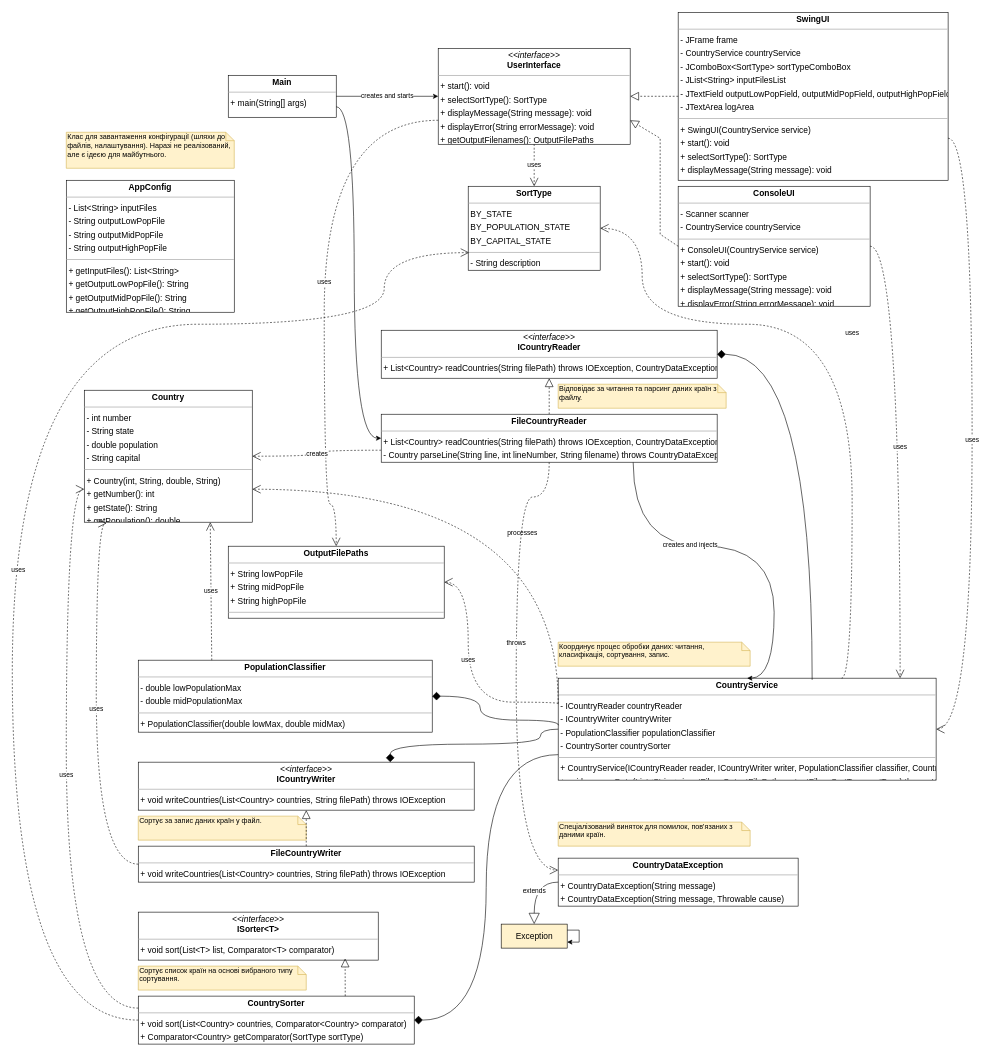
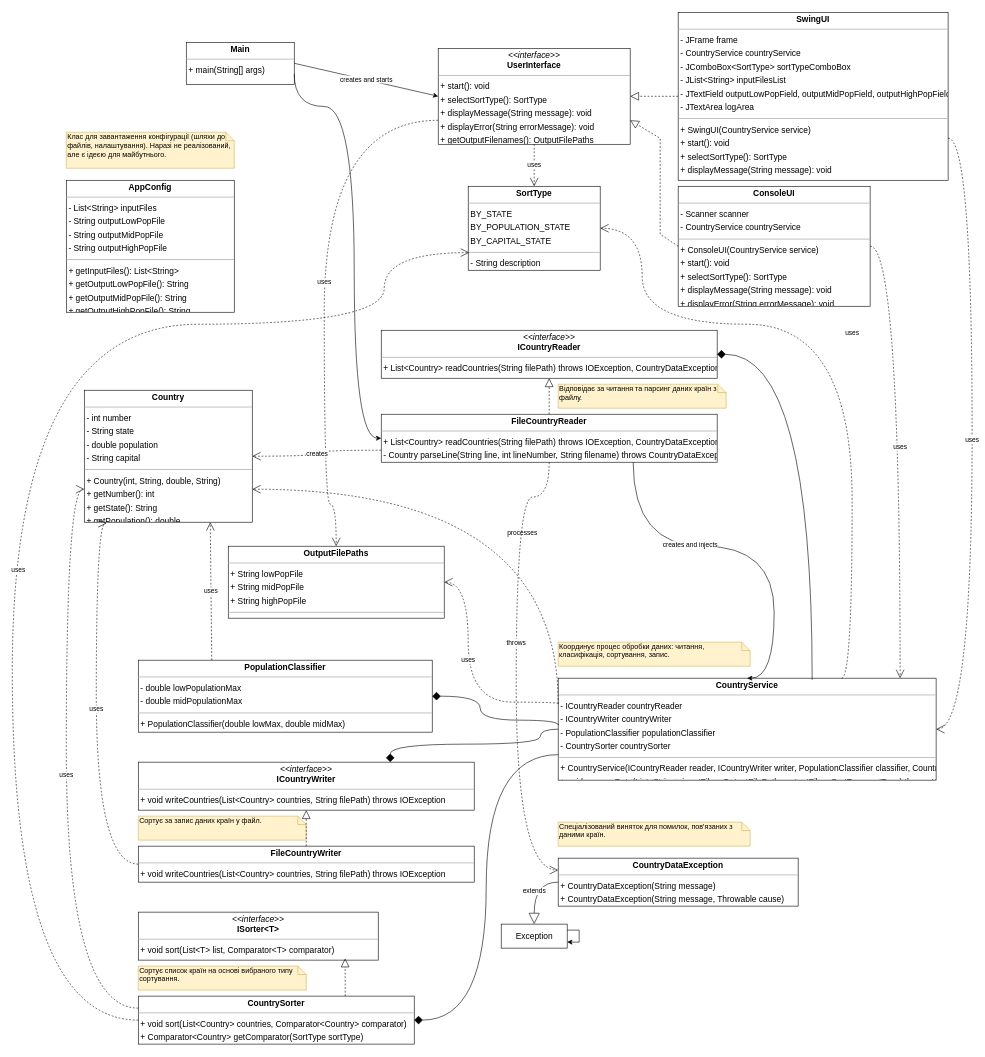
(282, 96) -> (240, 63)
(534, 936) -> (534, 936)
